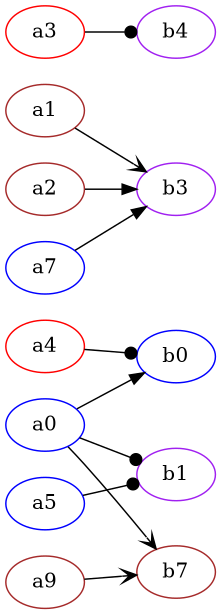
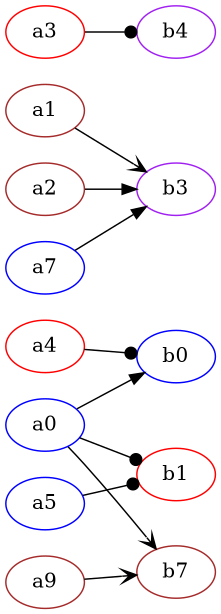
(176, 475) -> (176, 475)
